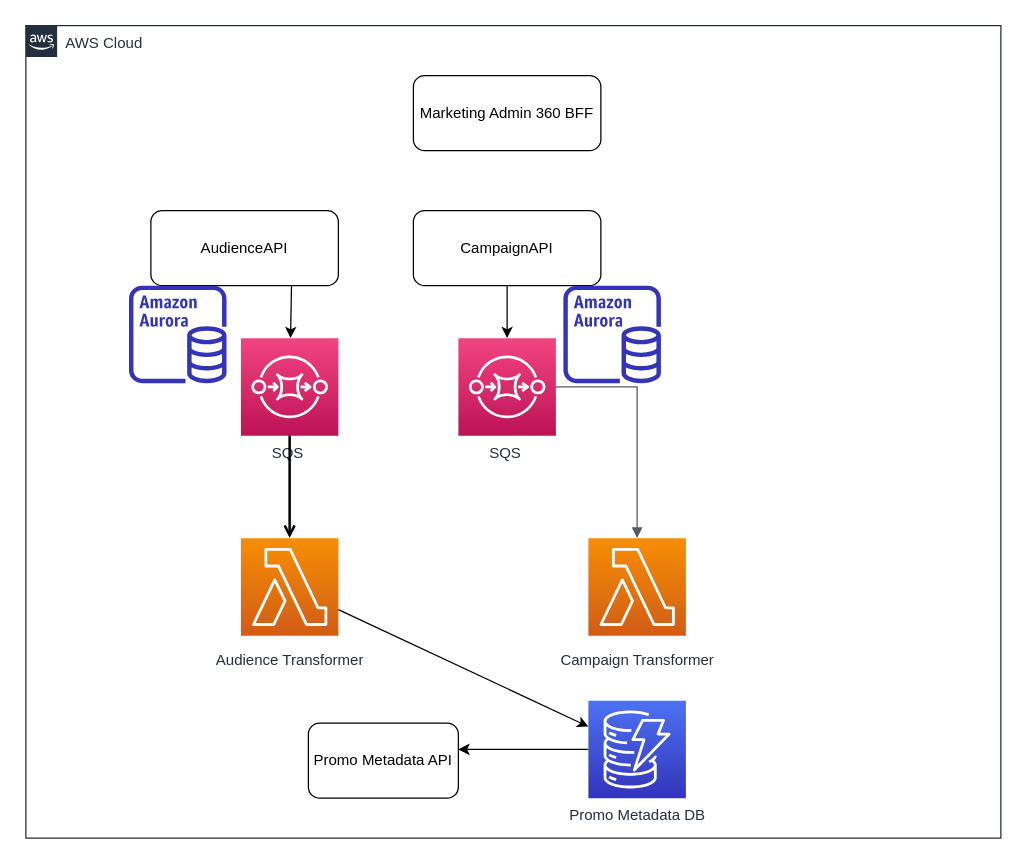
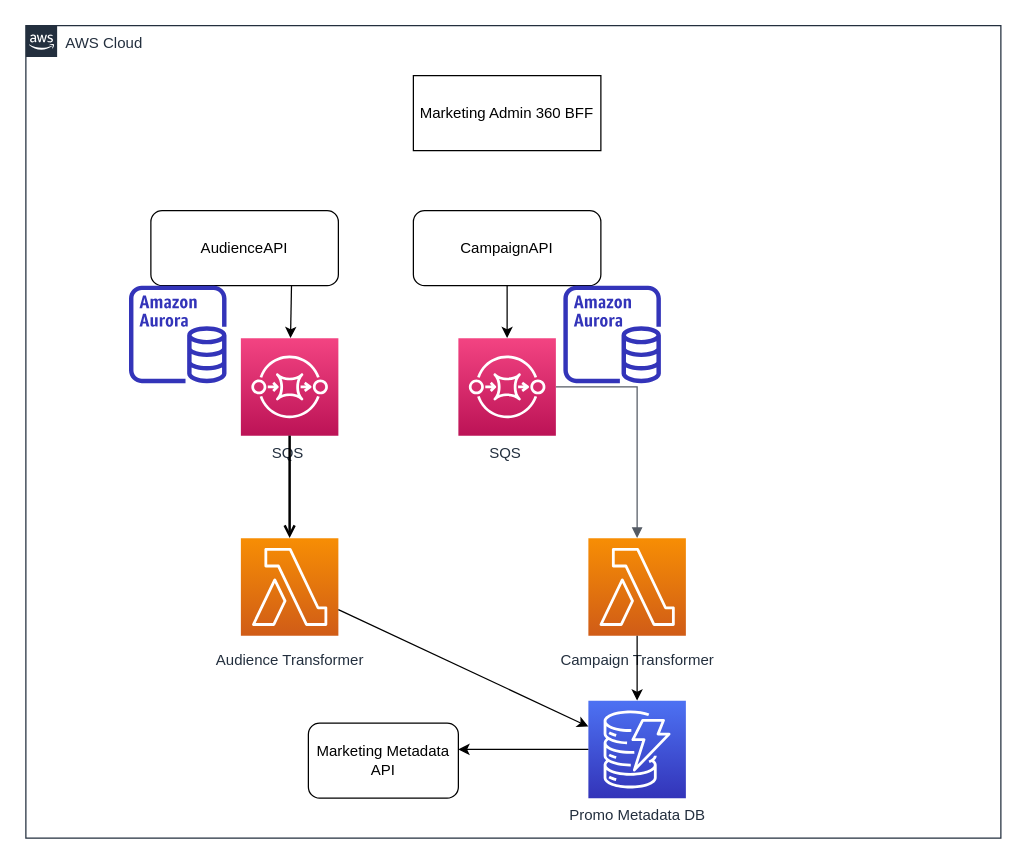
(507, 113) -> (507, 113)
none -> (637, 664)
(383, 761) -> (383, 761)
